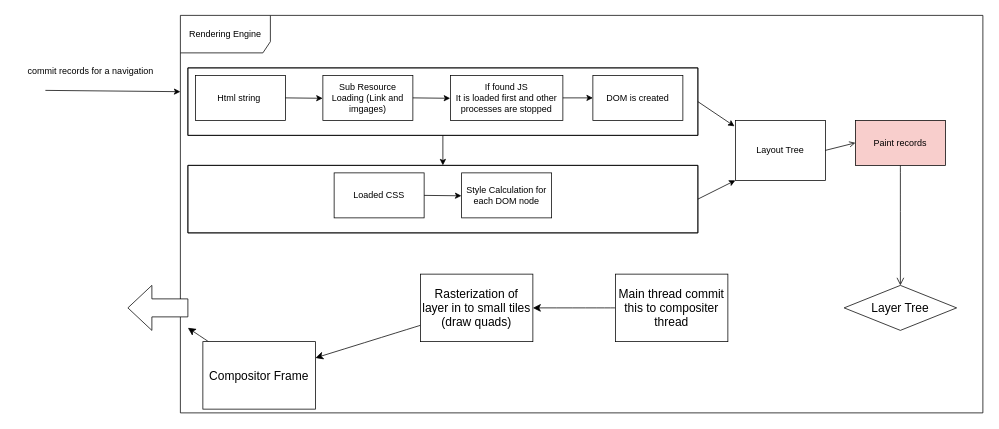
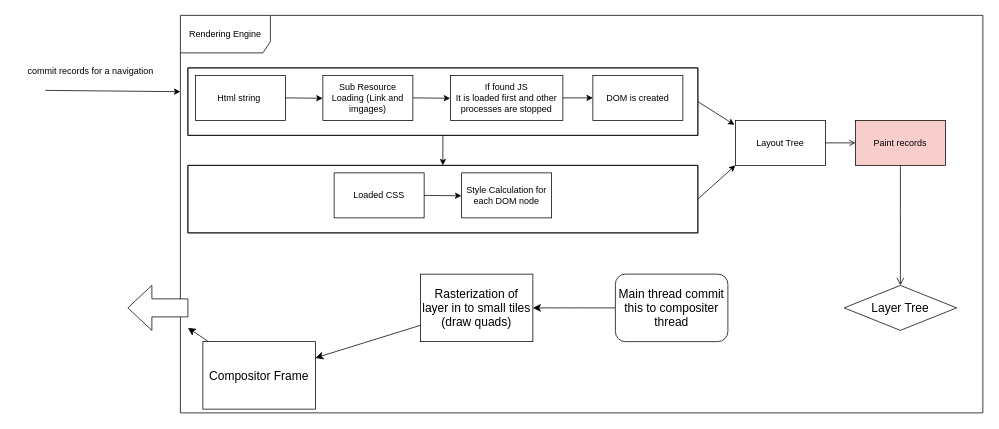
(780, 150) -> (780, 143)
(672, 308) -> (672, 308)
